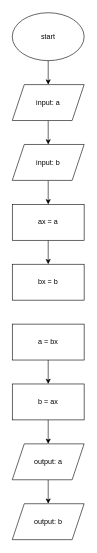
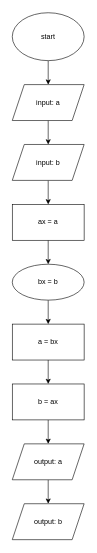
(48, 282) -> (48, 282)
none -> (48, 318)
